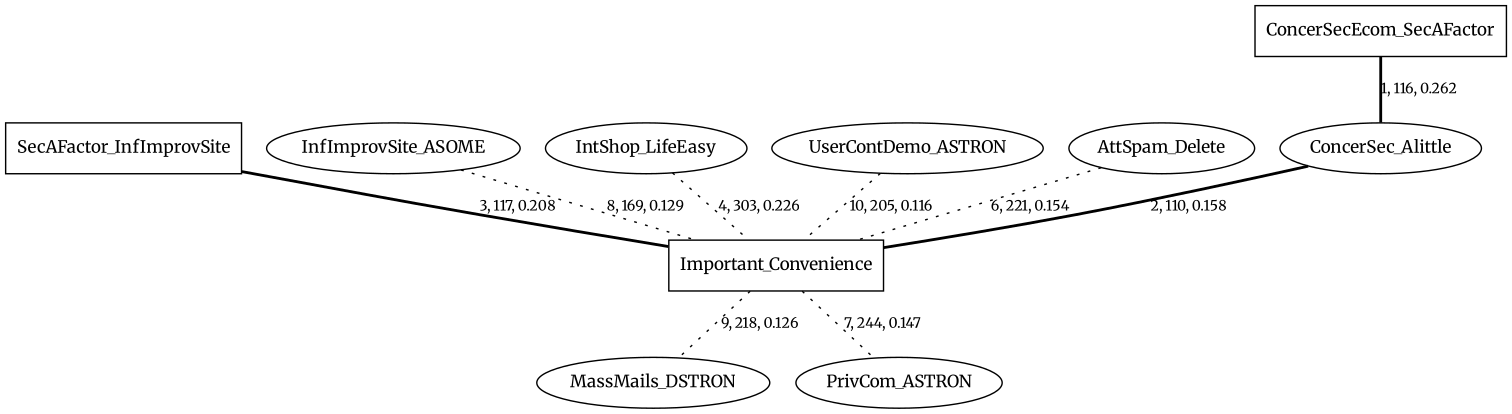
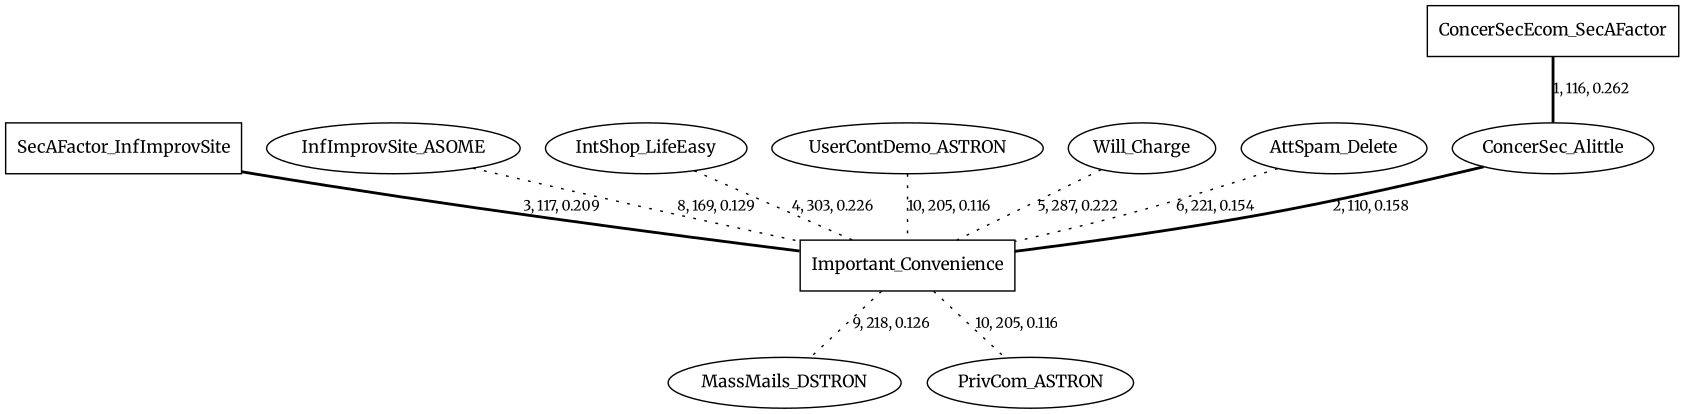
none -> (1142, 148)
(518, 207) -> (562, 207)
(883, 324) -> (1017, 324)
